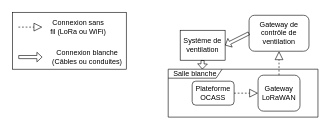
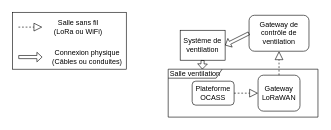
(78, 27) -> (78, 27)
(87, 57) -> (87, 57)
(195, 74) -> (195, 74)
